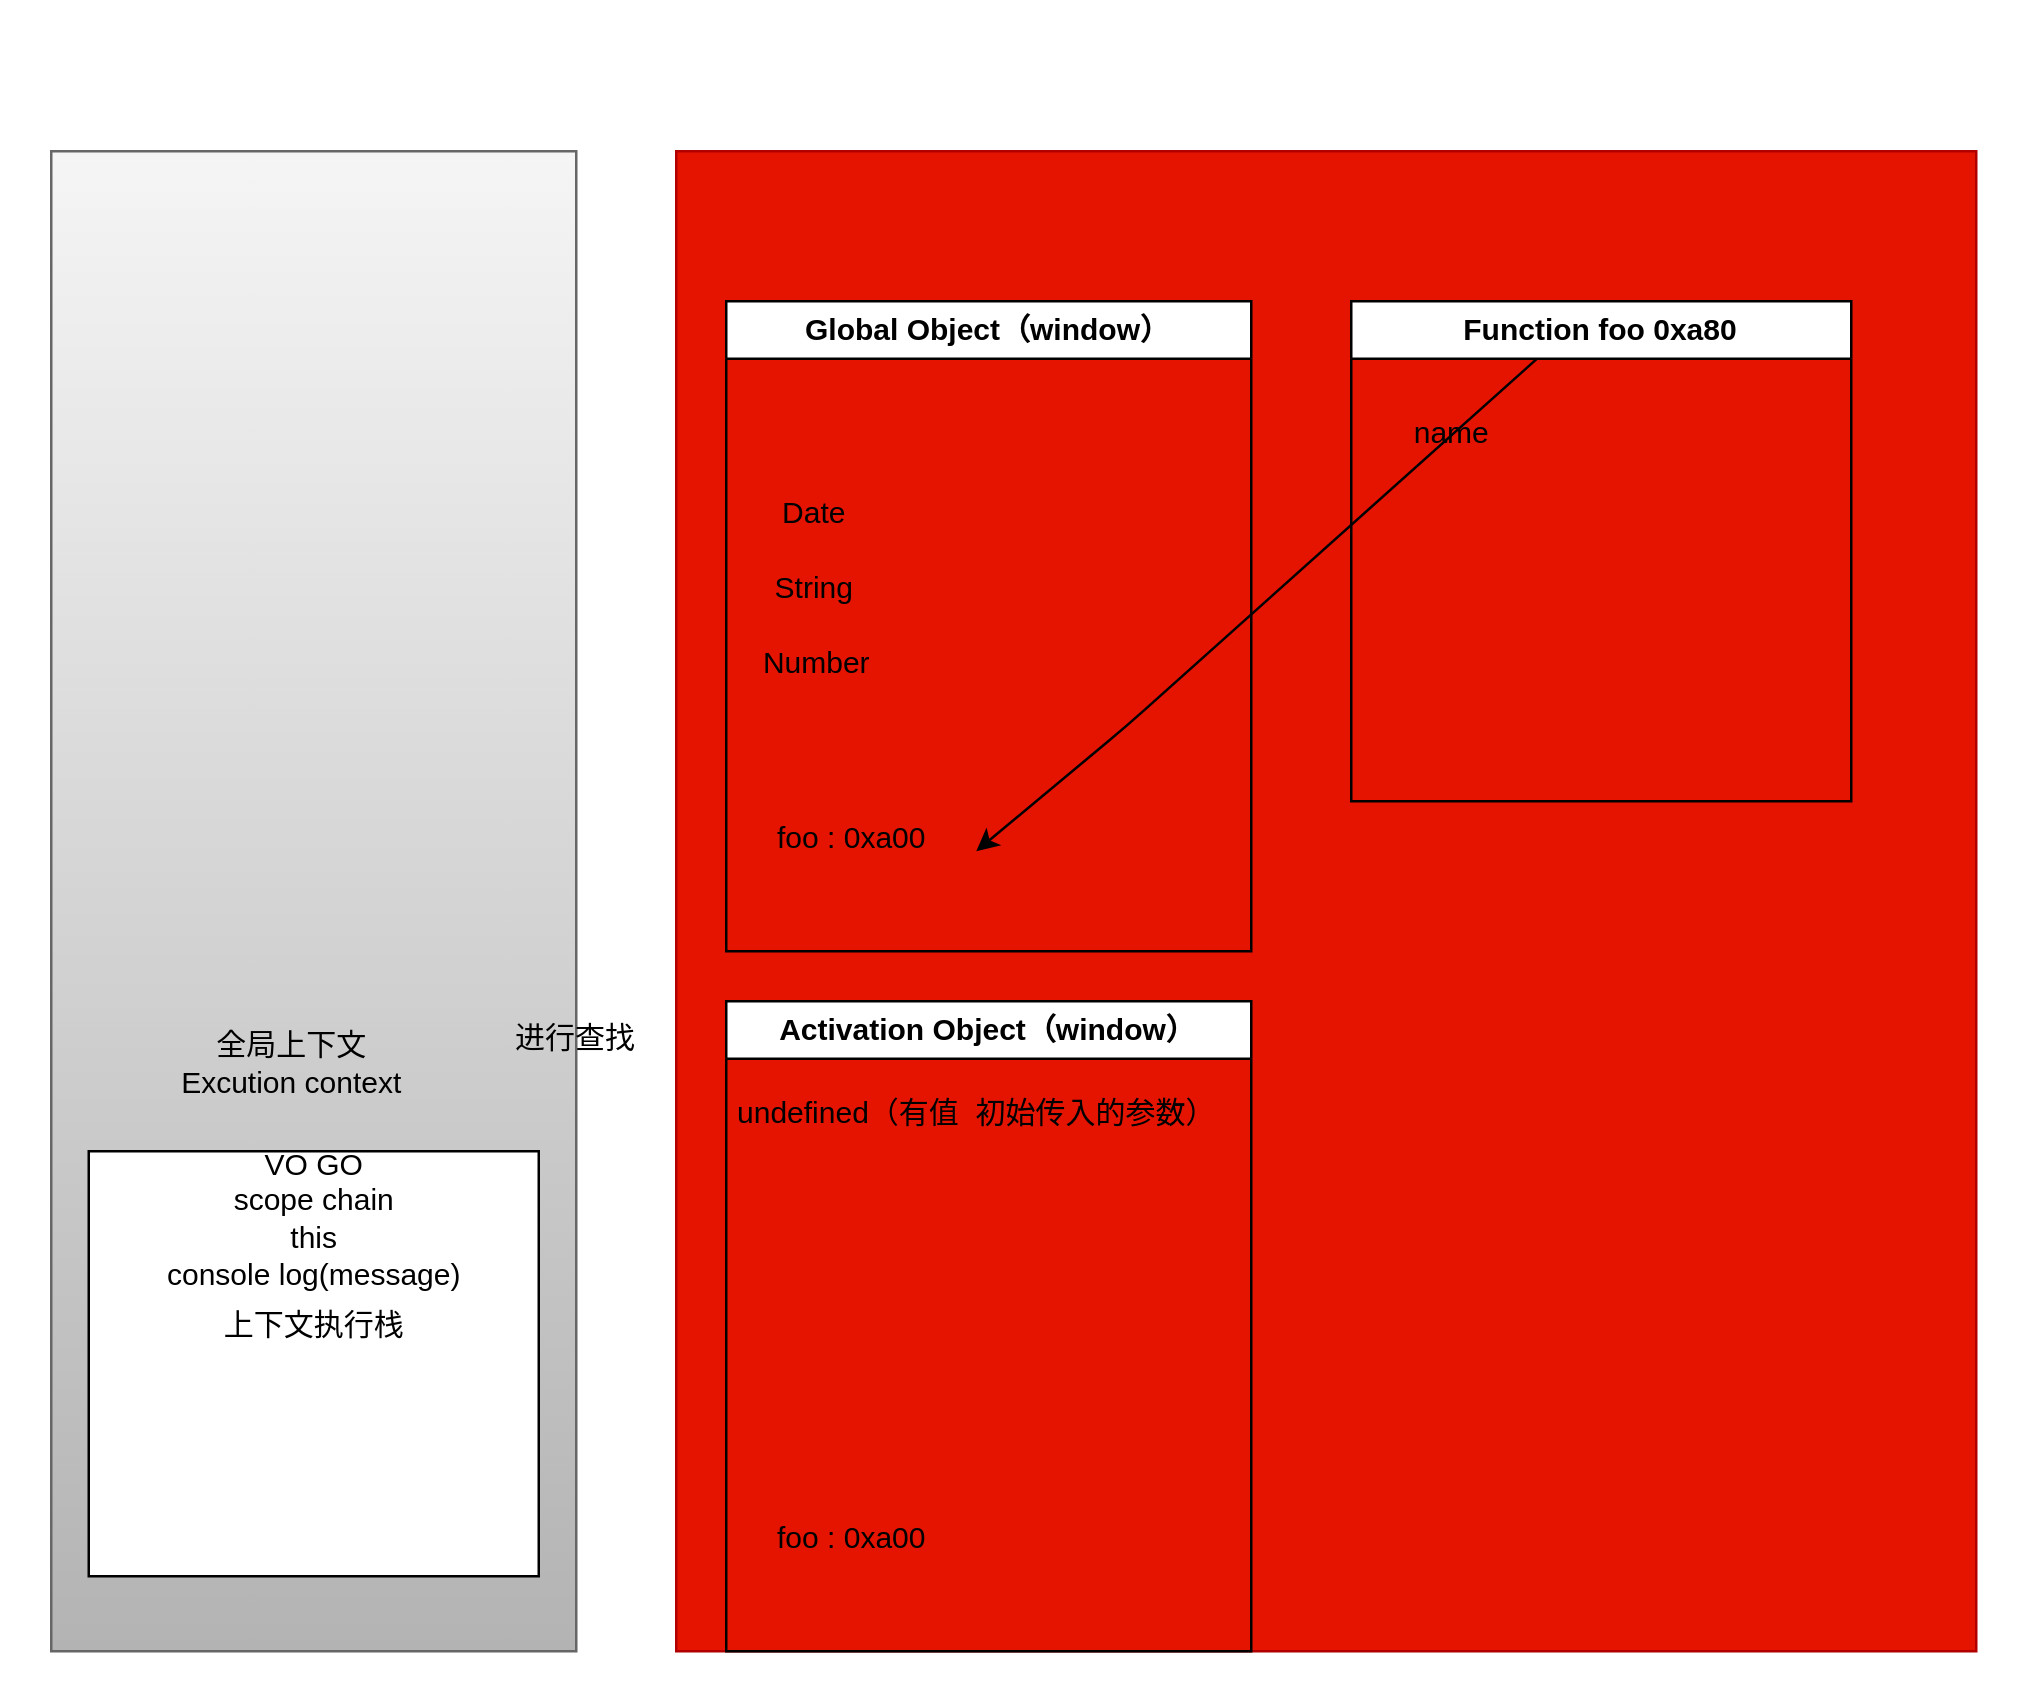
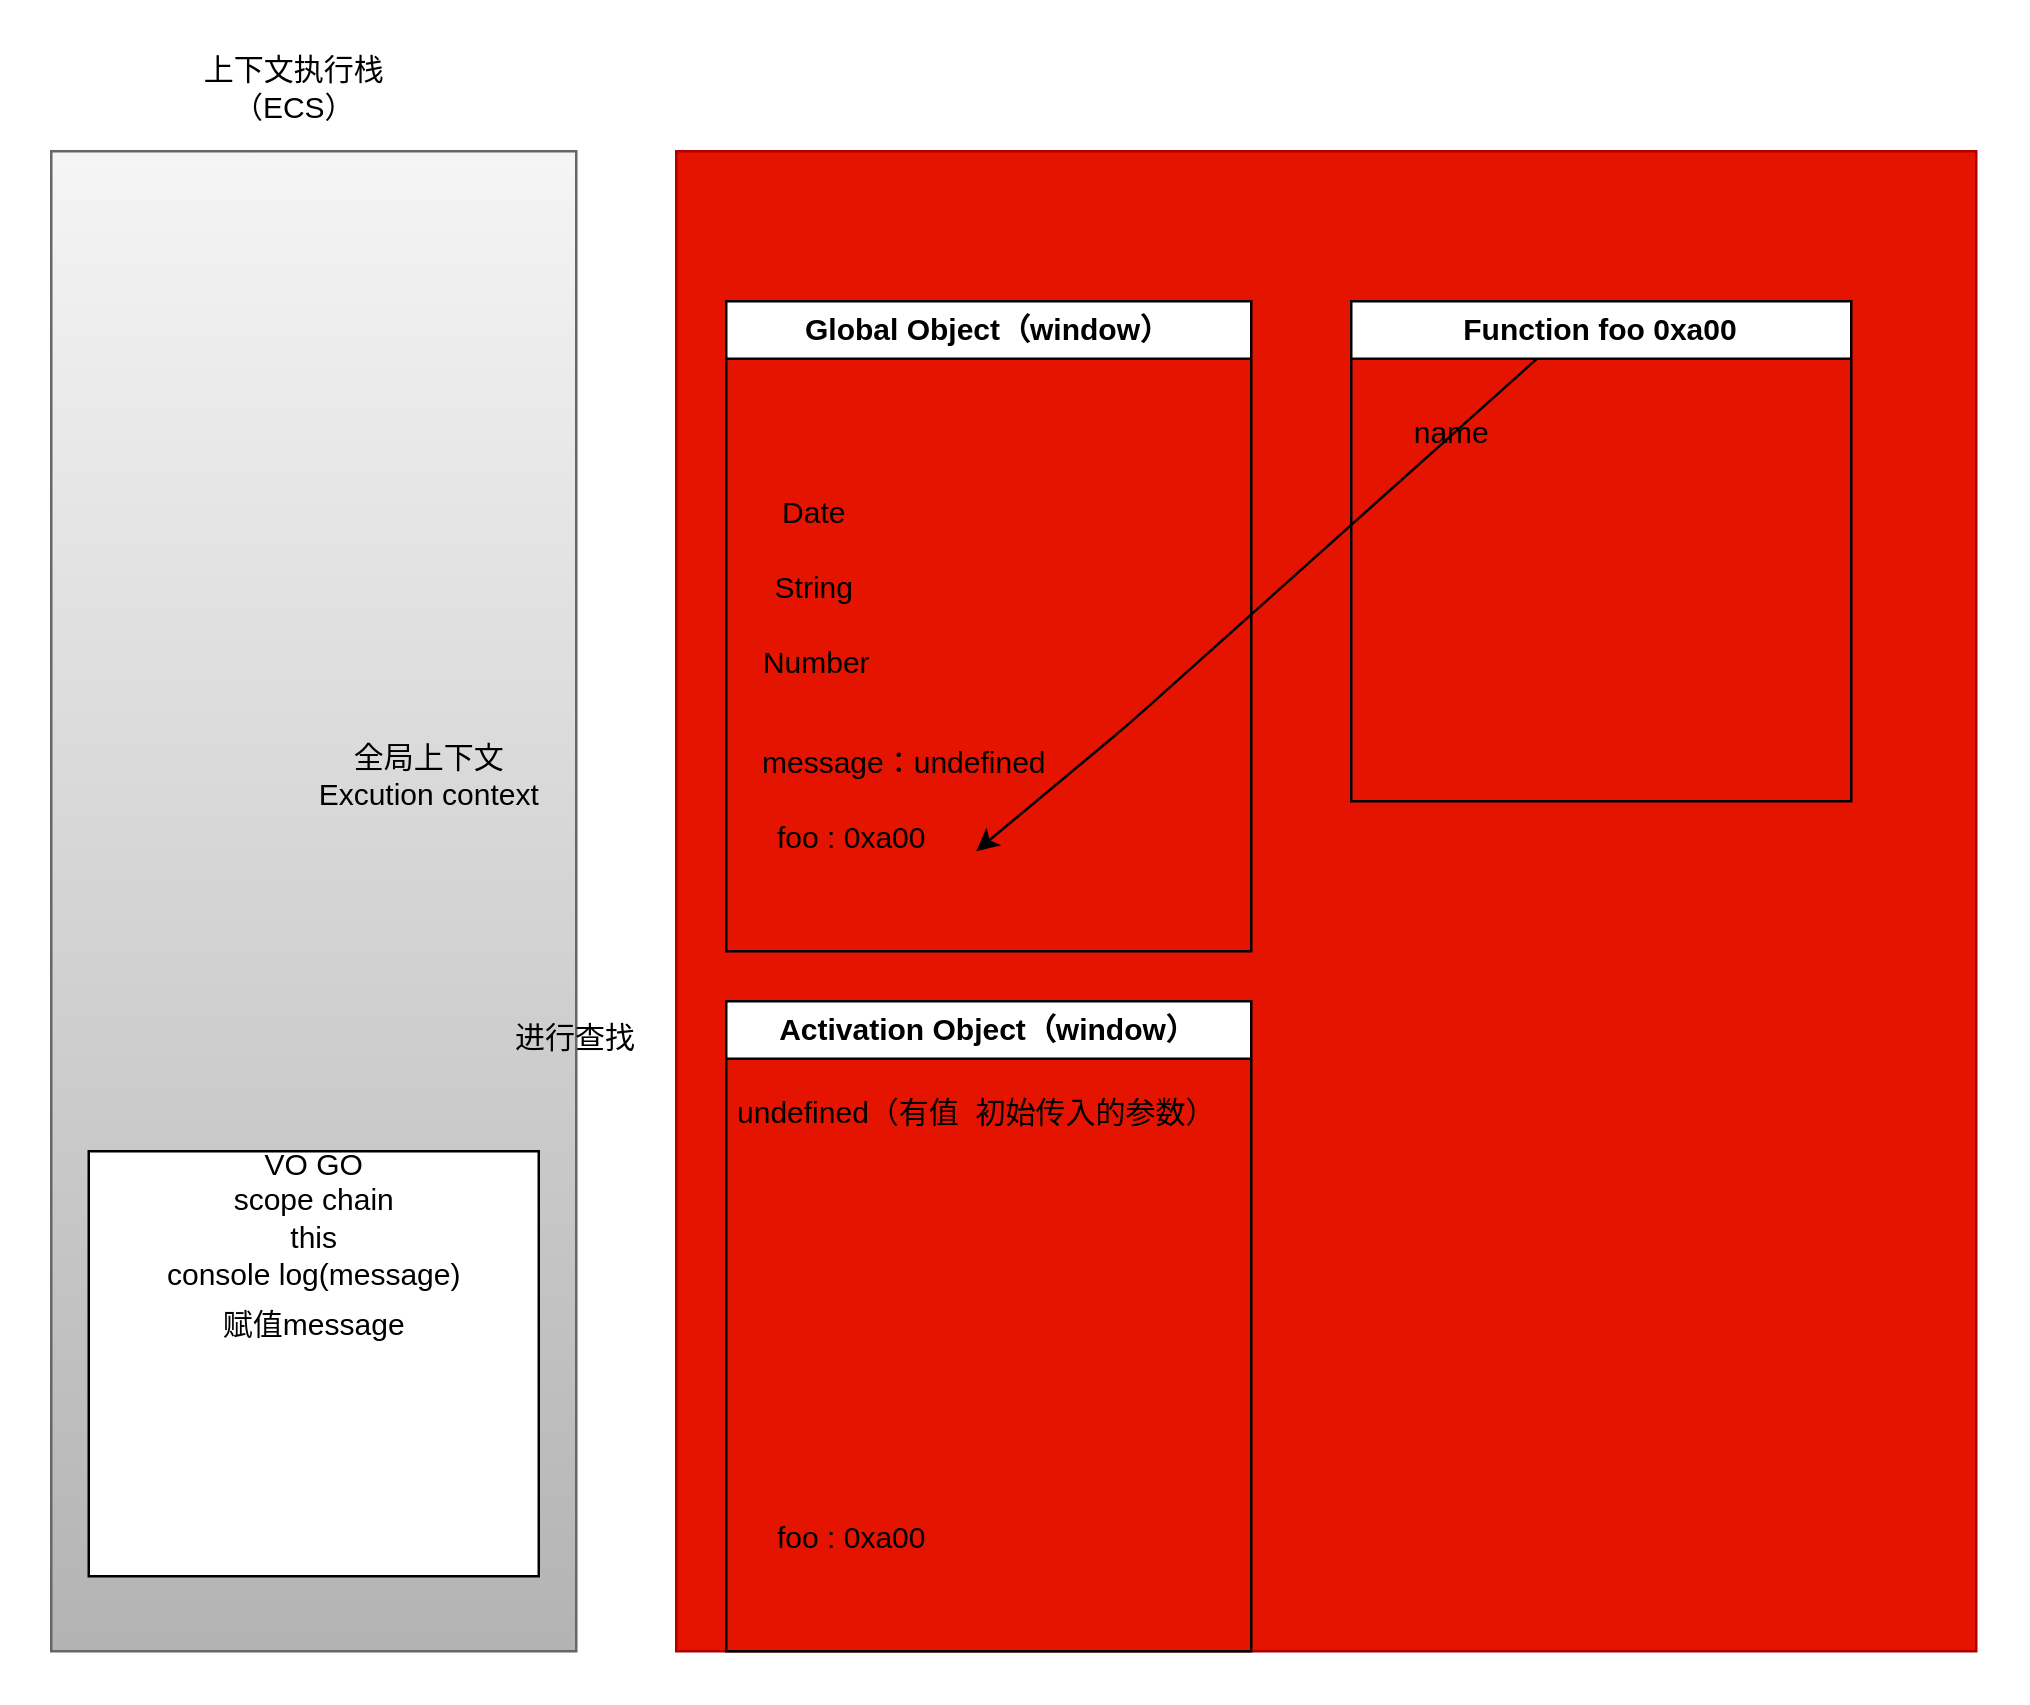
none -> (295, 89)
(1601, 331) -> (1601, 331)
none -> (904, 764)
(292, 1064) -> (429, 776)
(315, 1326) -> (315, 1326)
